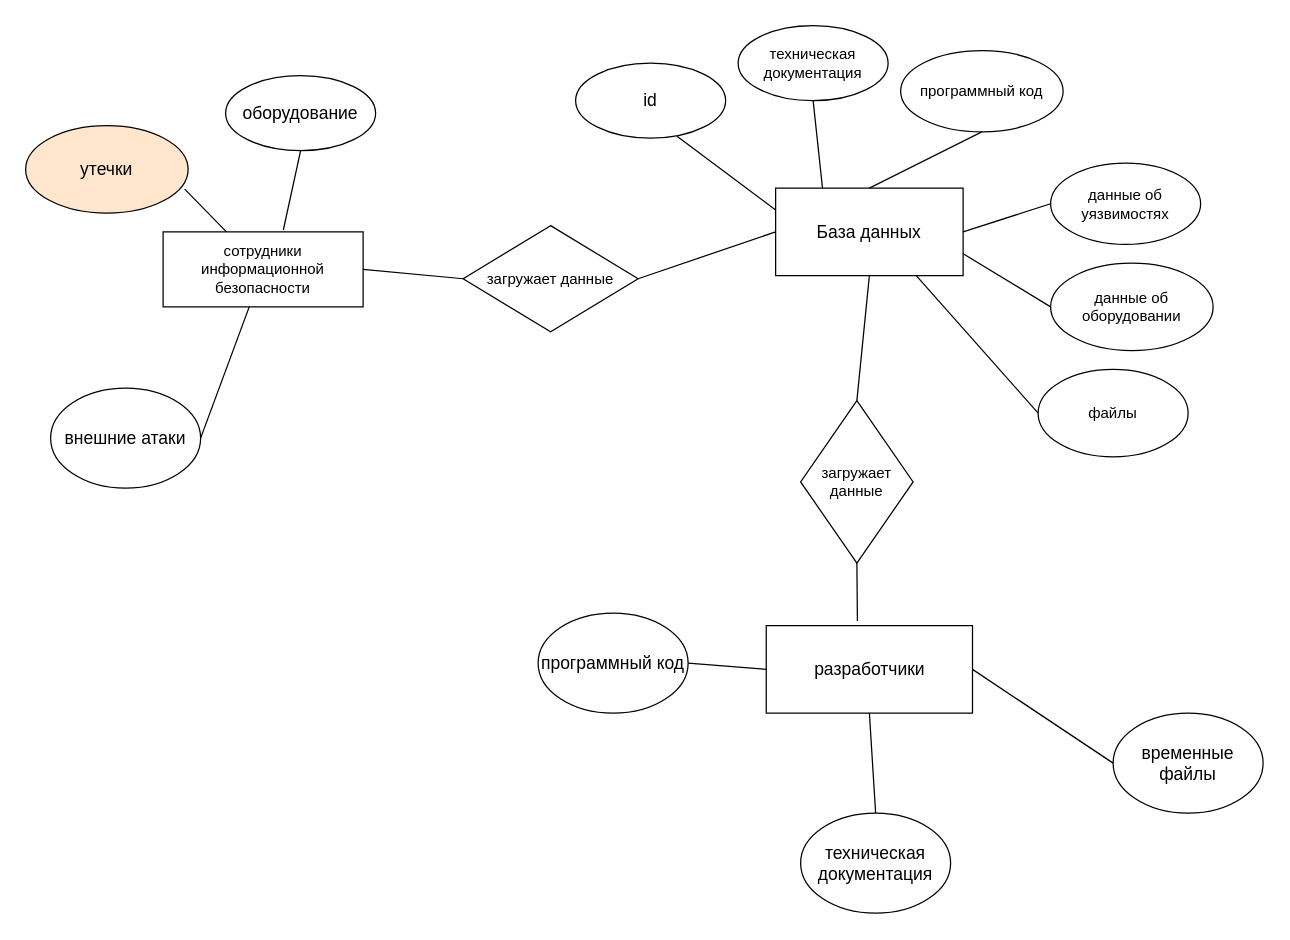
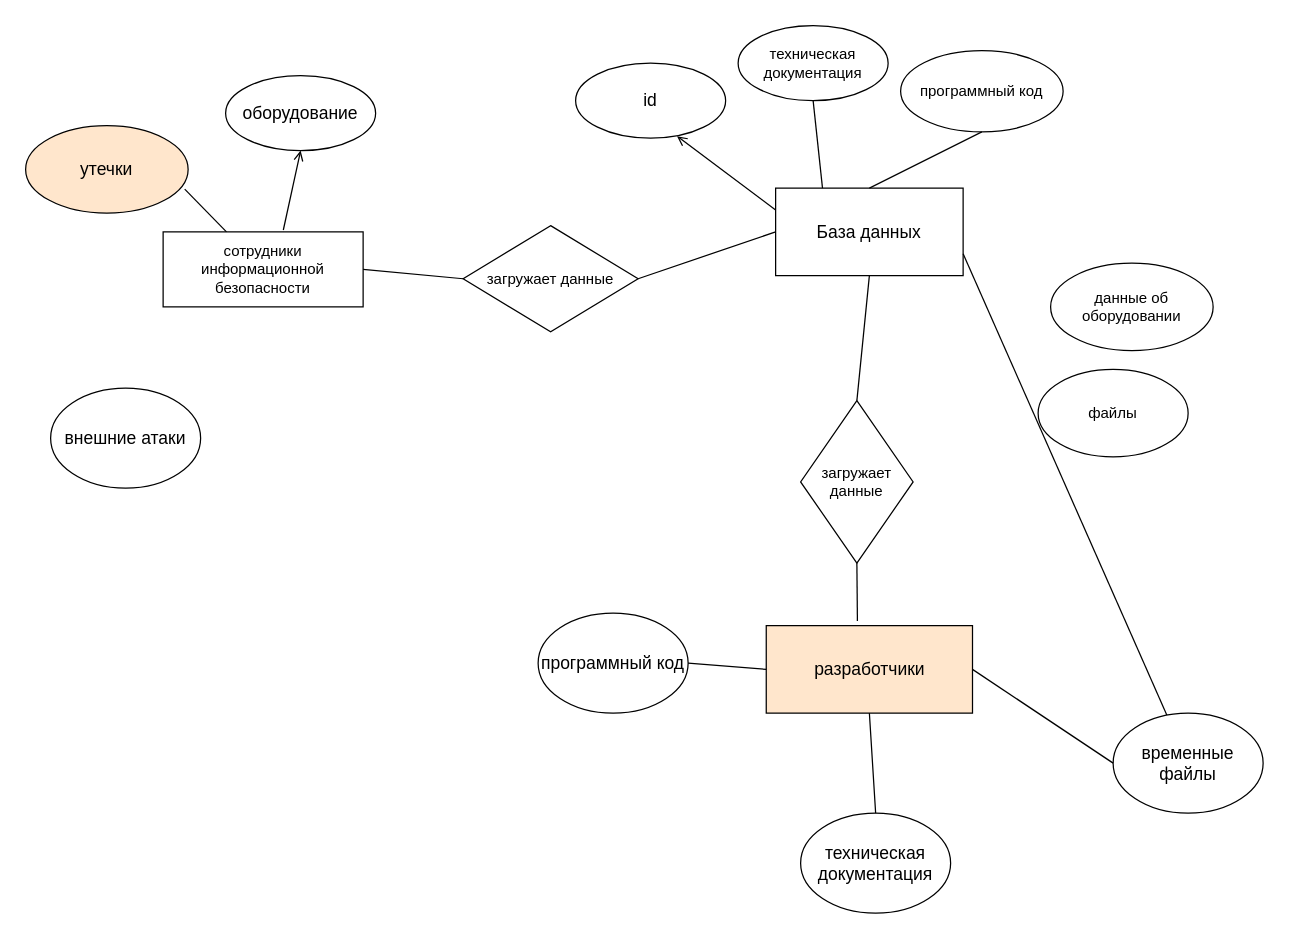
(681, 139) -> (682, 140)
(300, 156) -> (299, 157)
(1126, 204) -> none
(1006, 218) -> none
(1007, 280) -> (1099, 561)
(971, 337) -> none
(225, 373) -> none
(869, 669) -> (869, 669)
